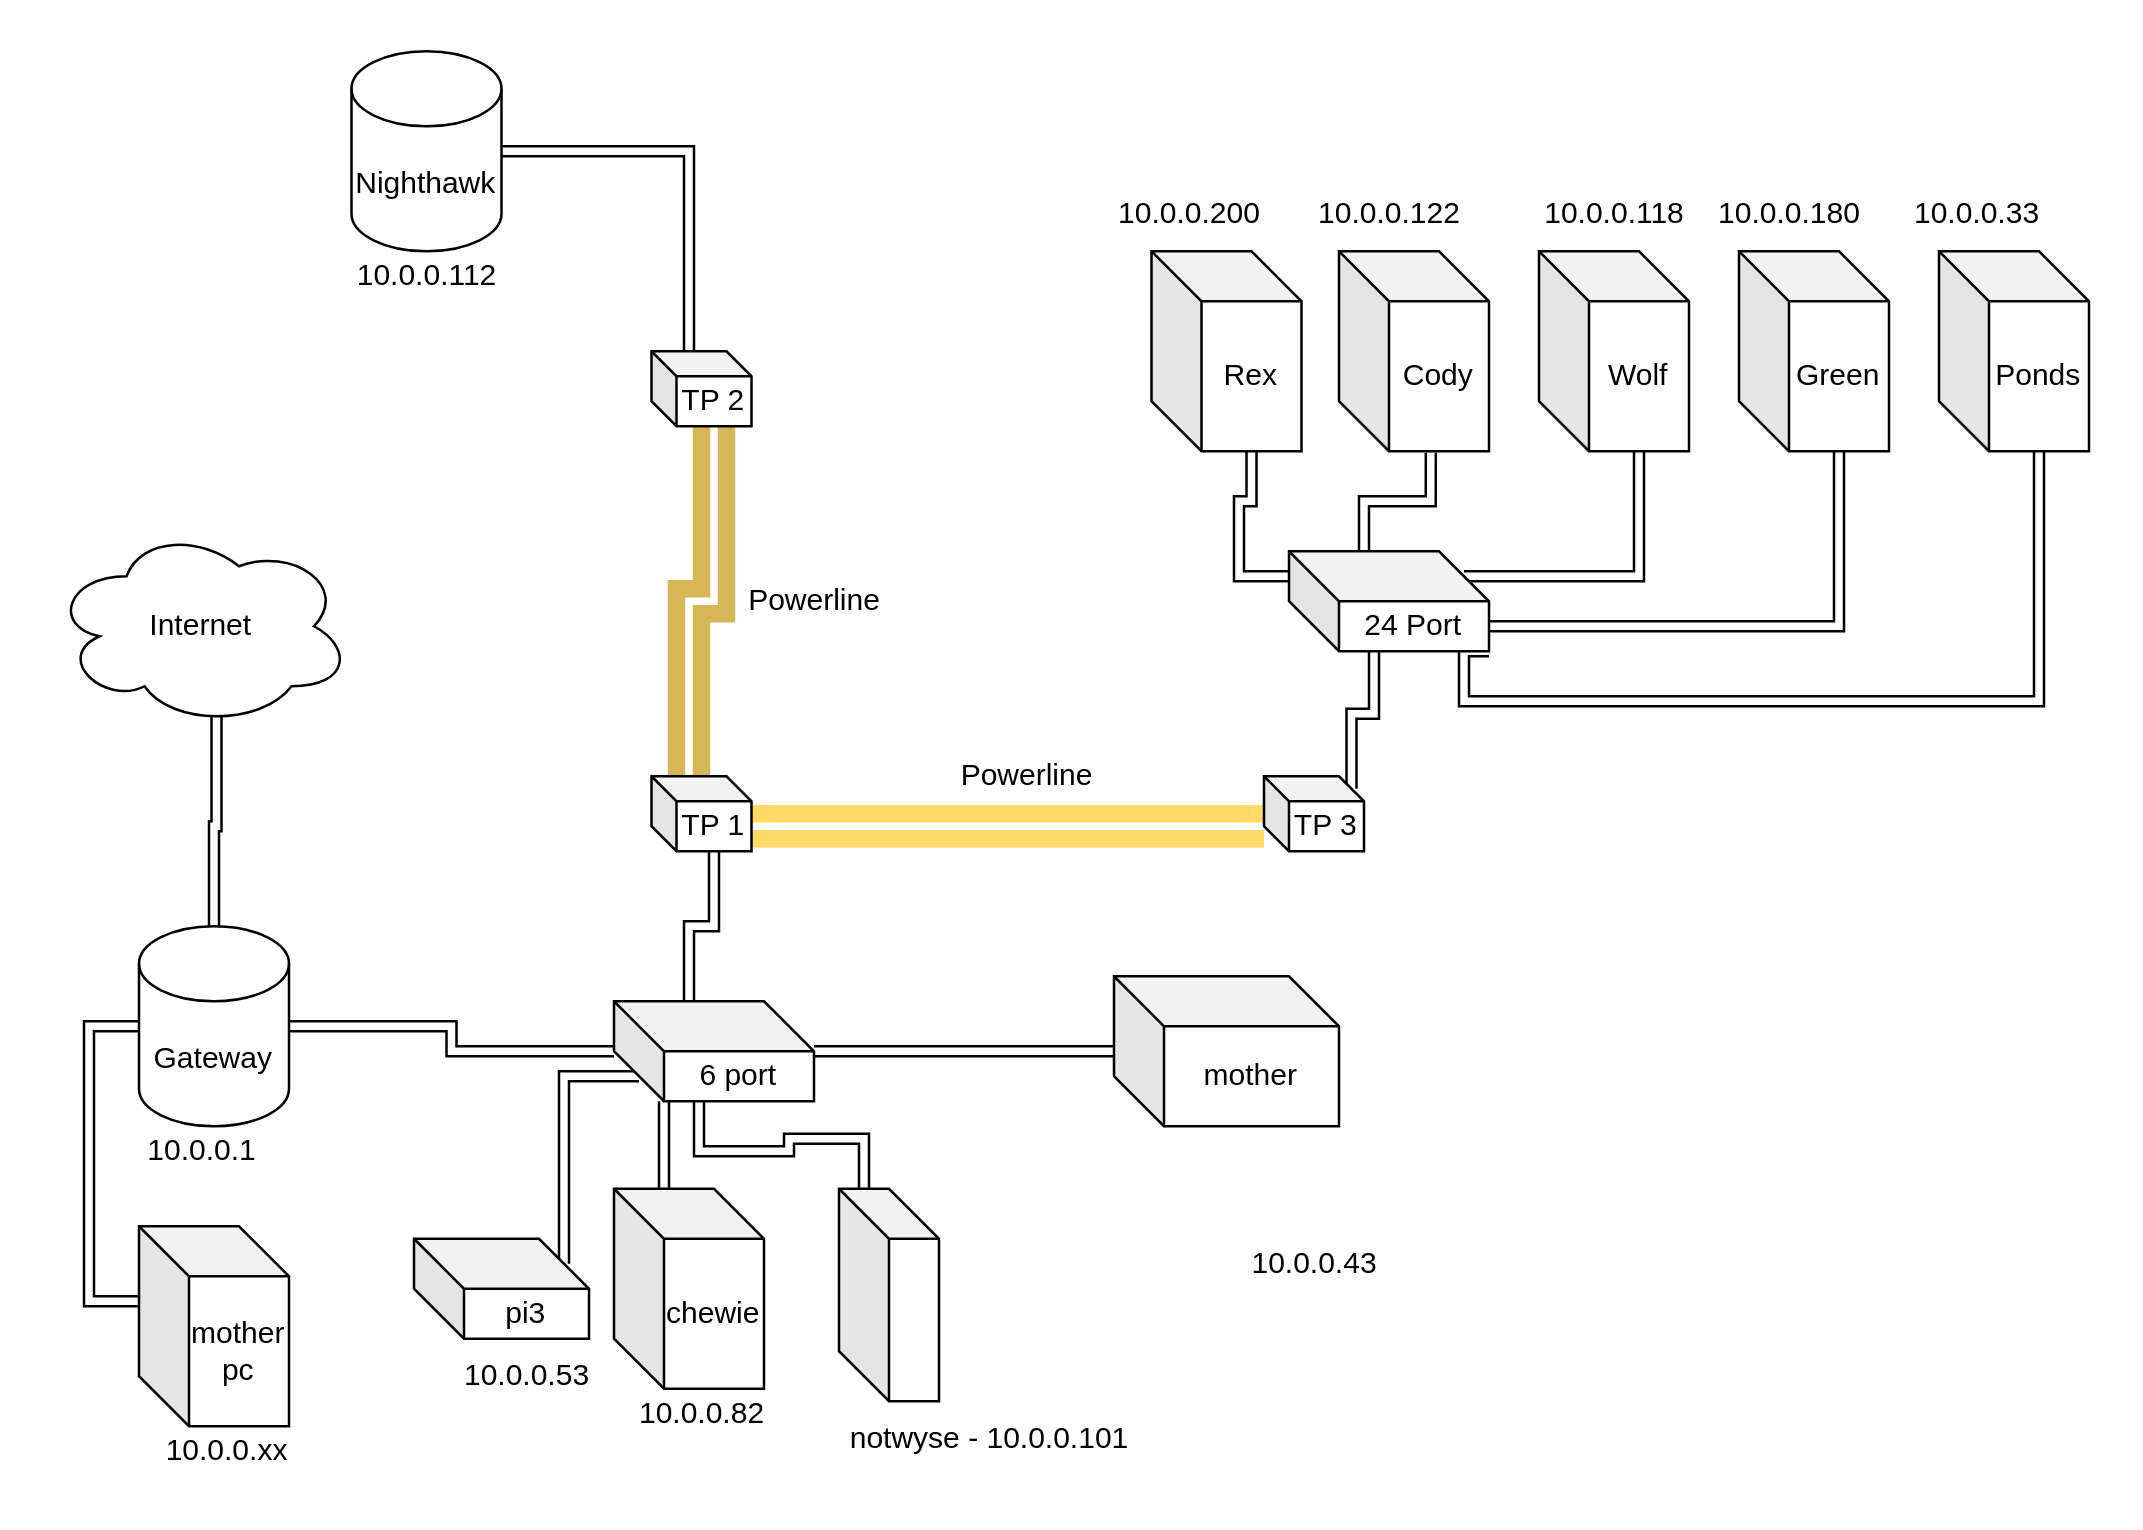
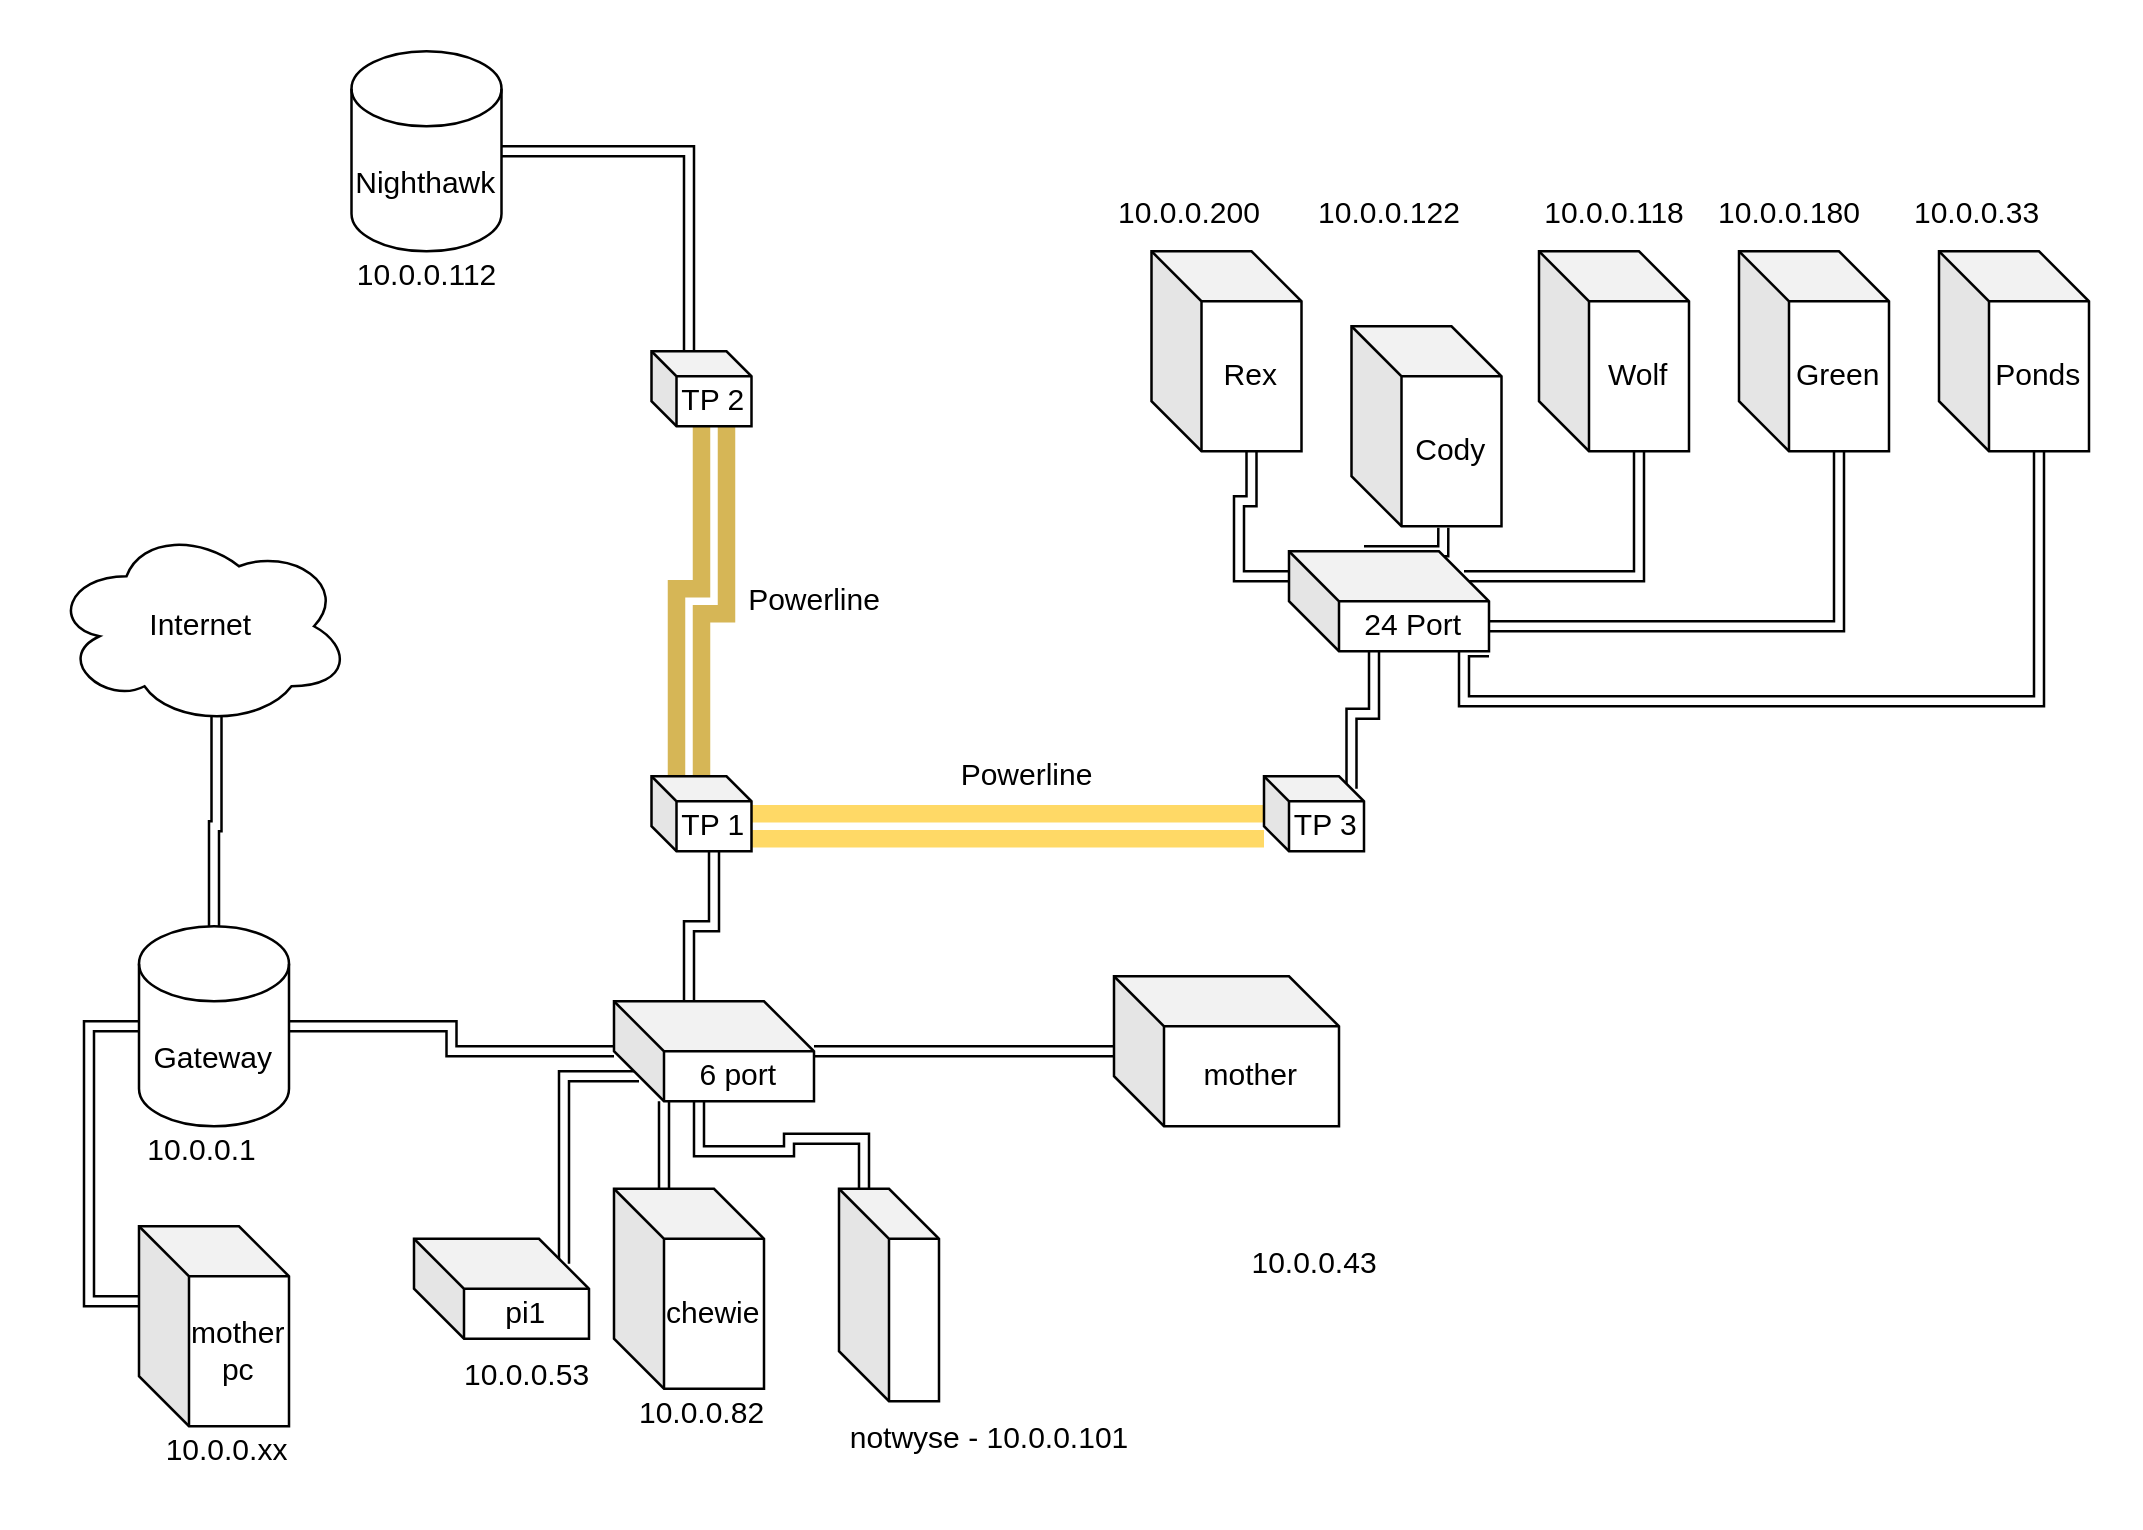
(1414, 351) -> (1426, 426)
(526, 1314) -> (526, 1314)
